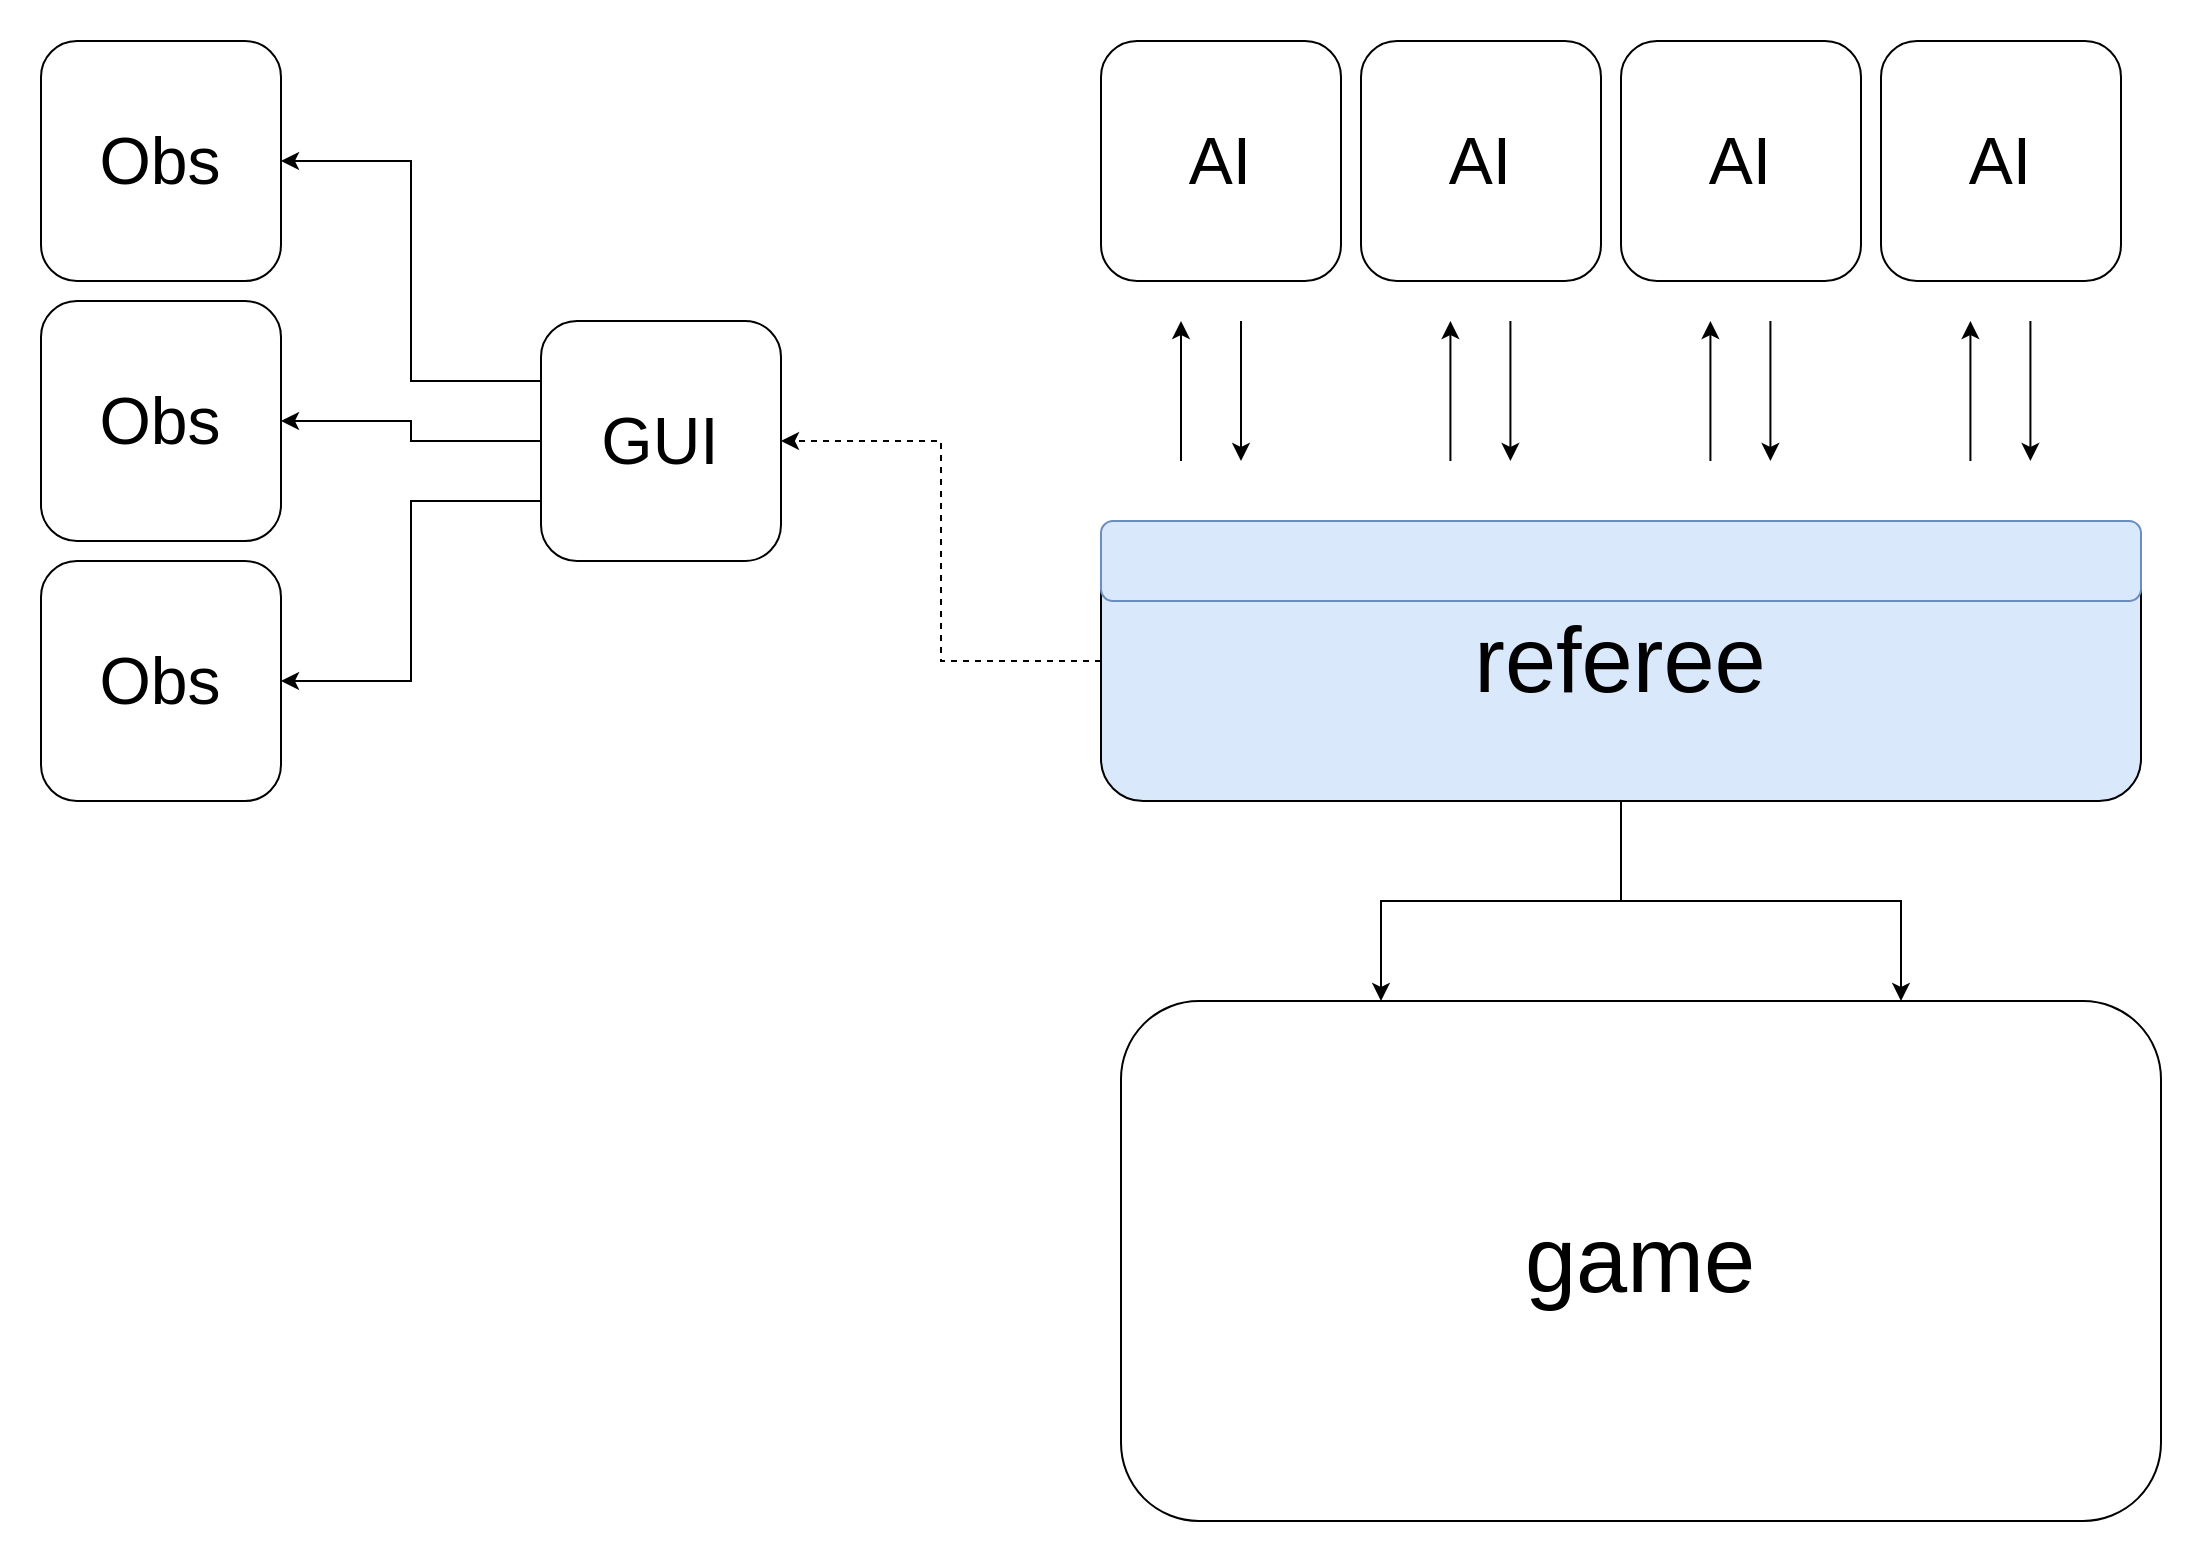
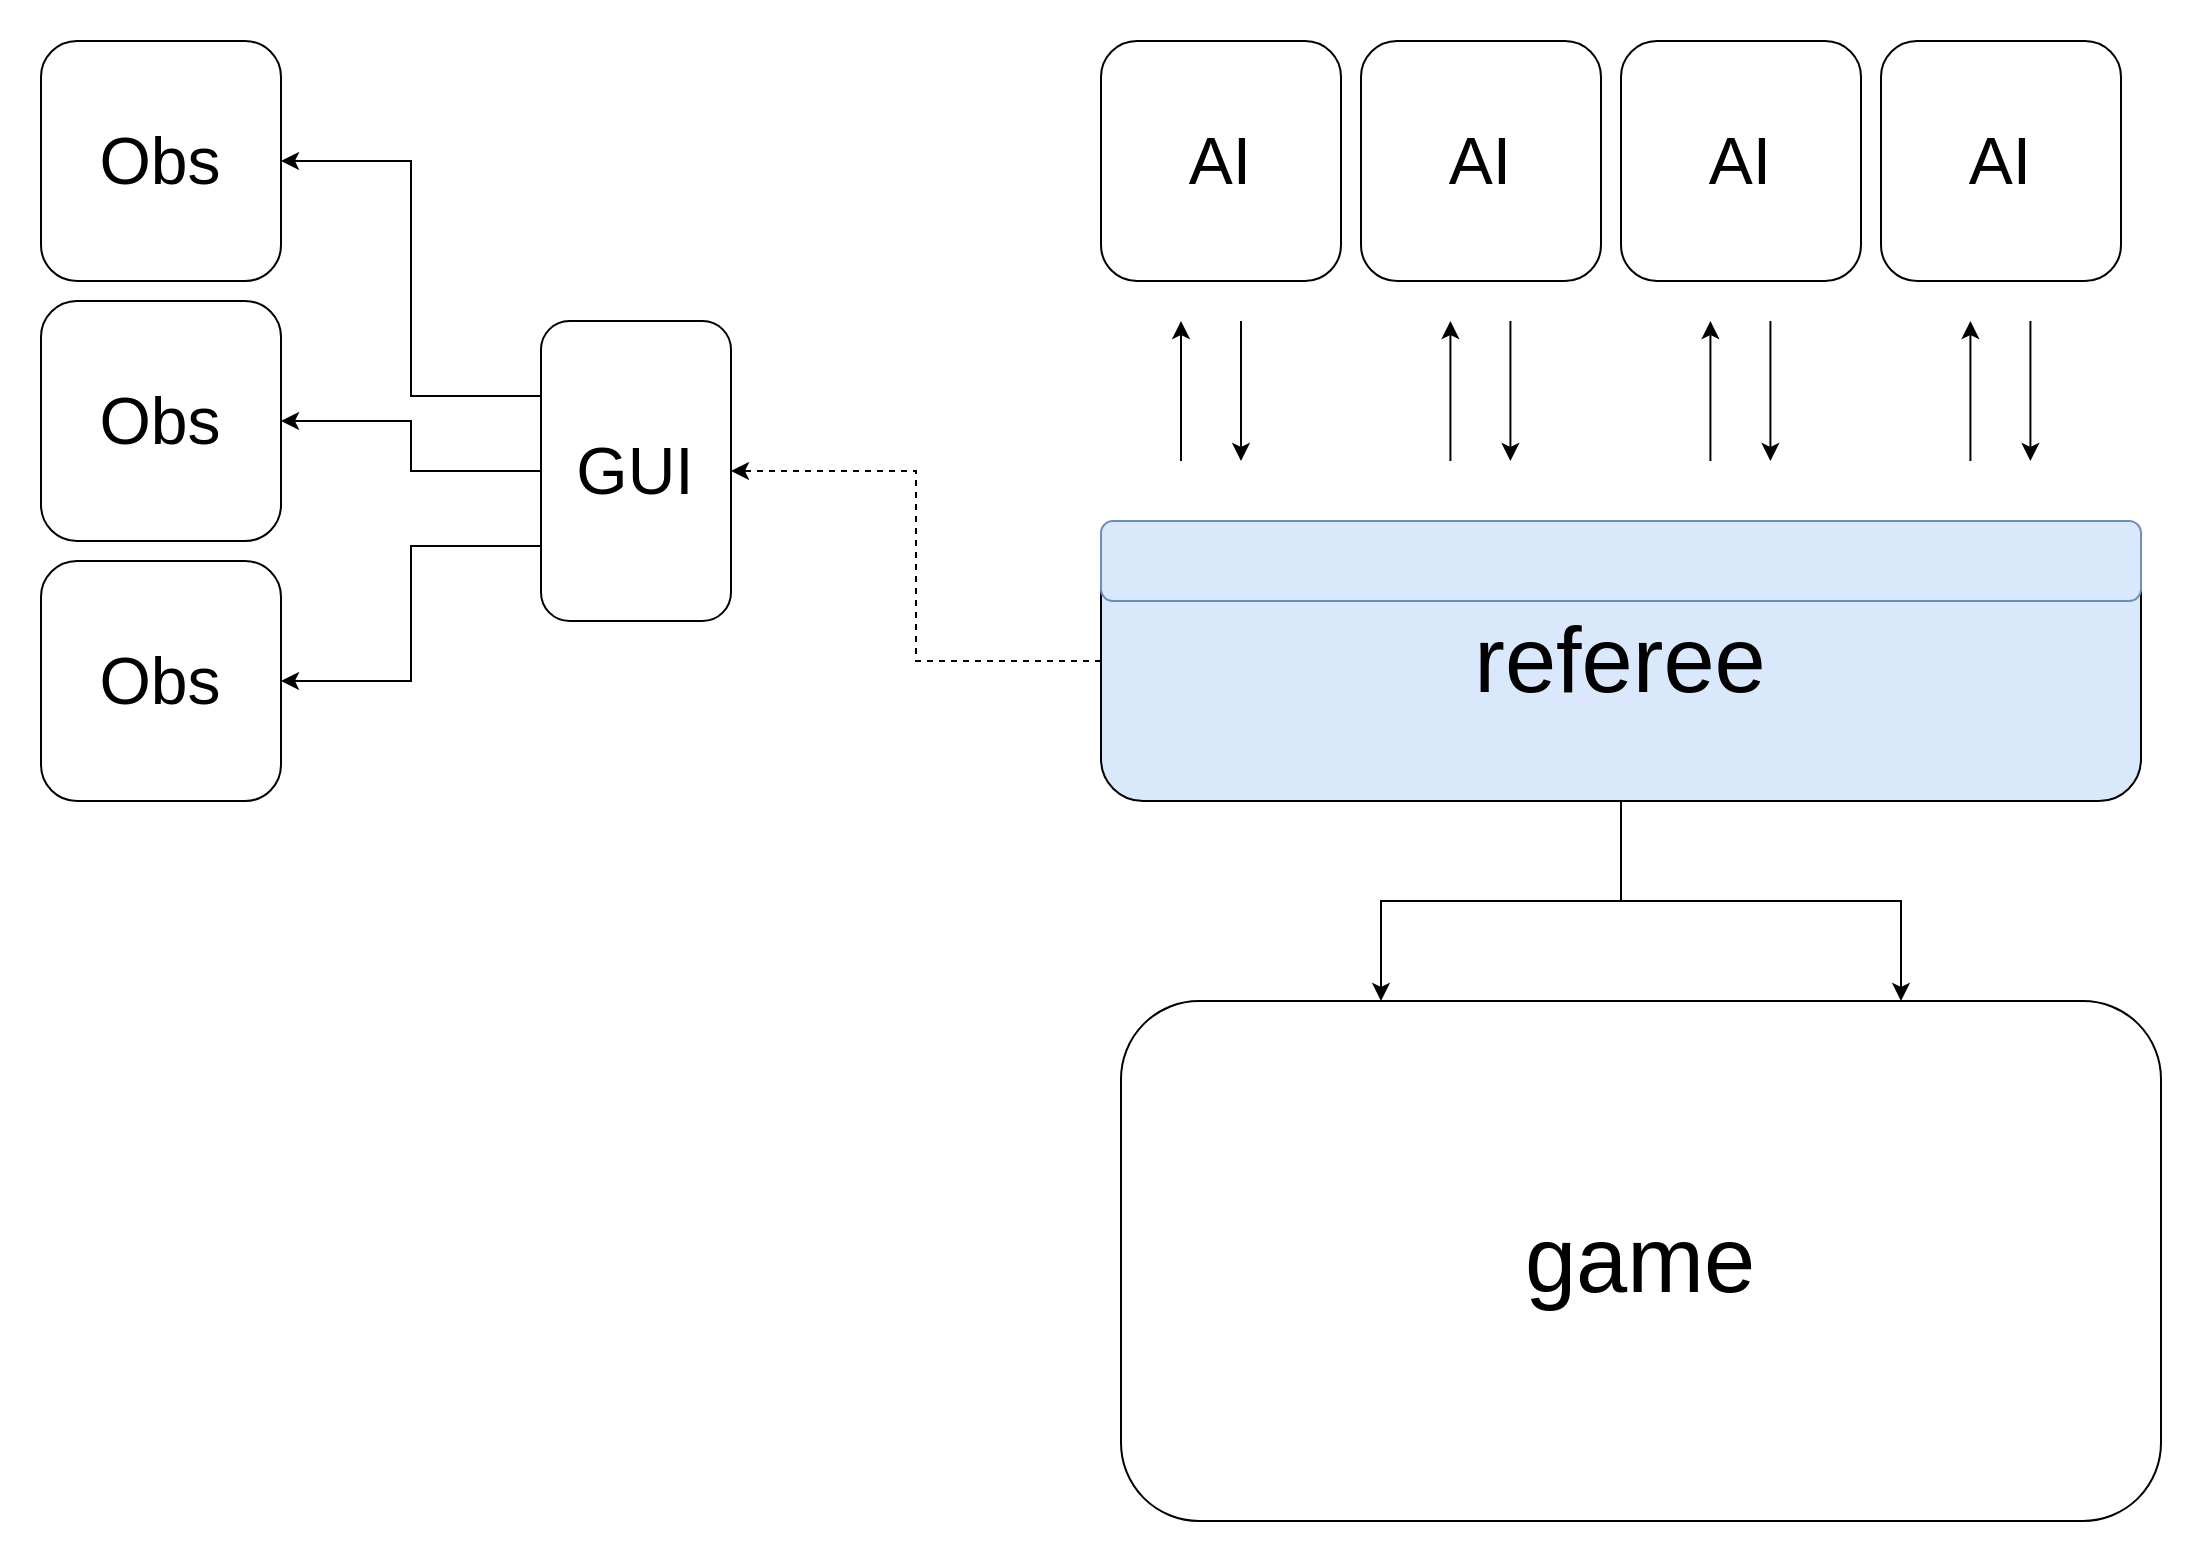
(661, 441) -> (636, 471)
